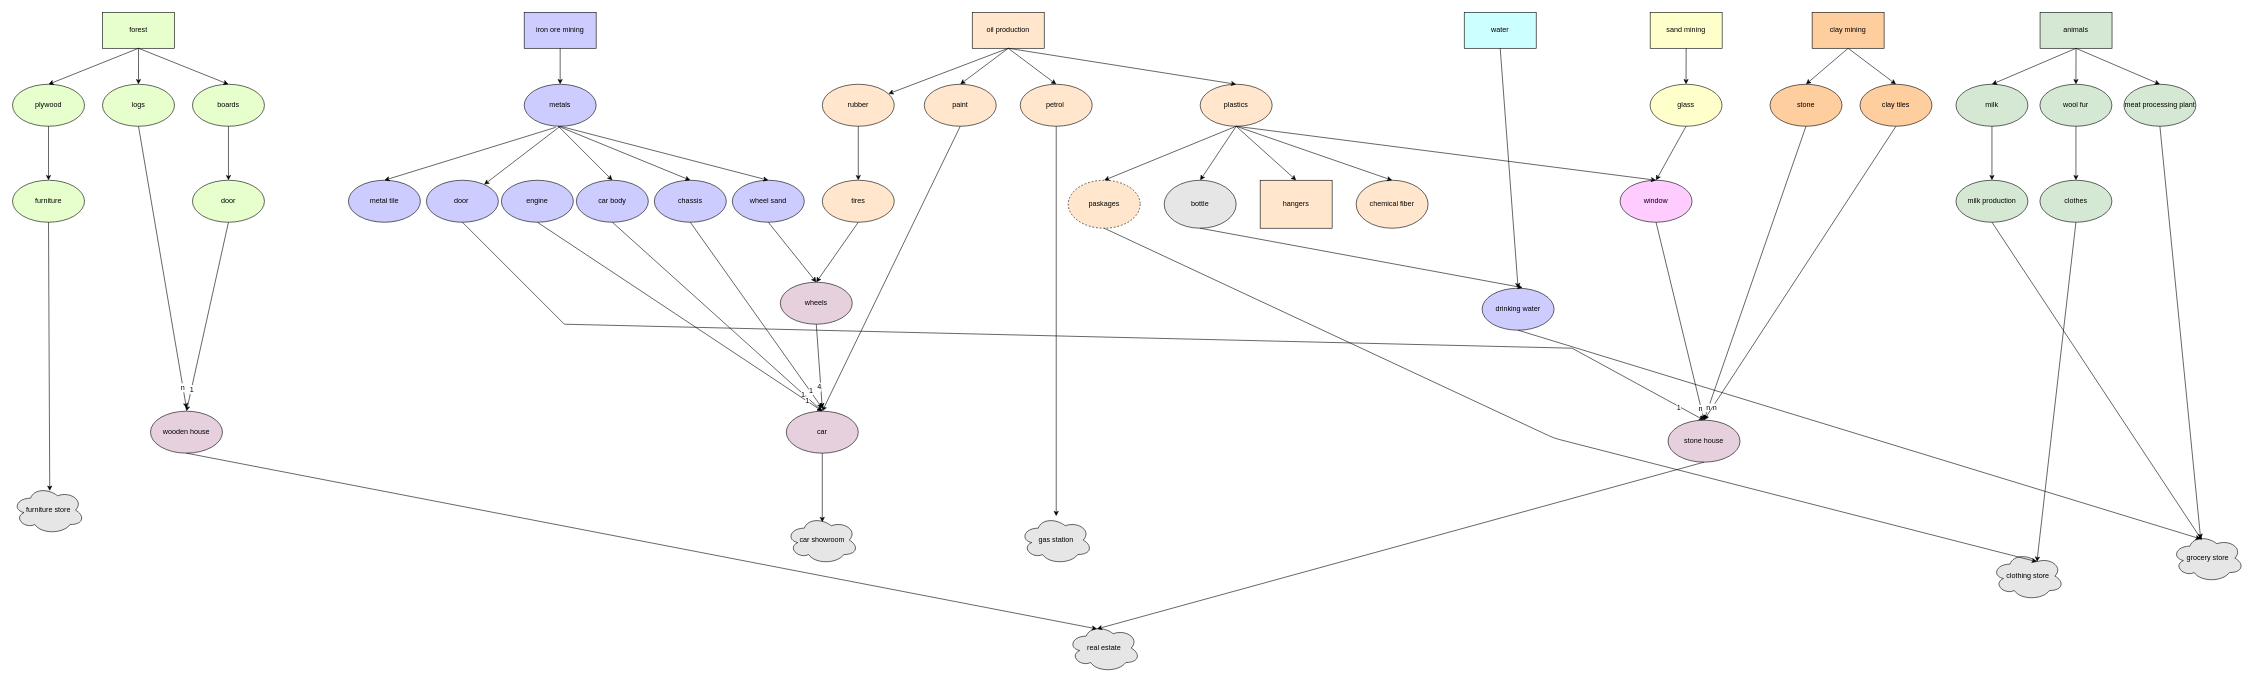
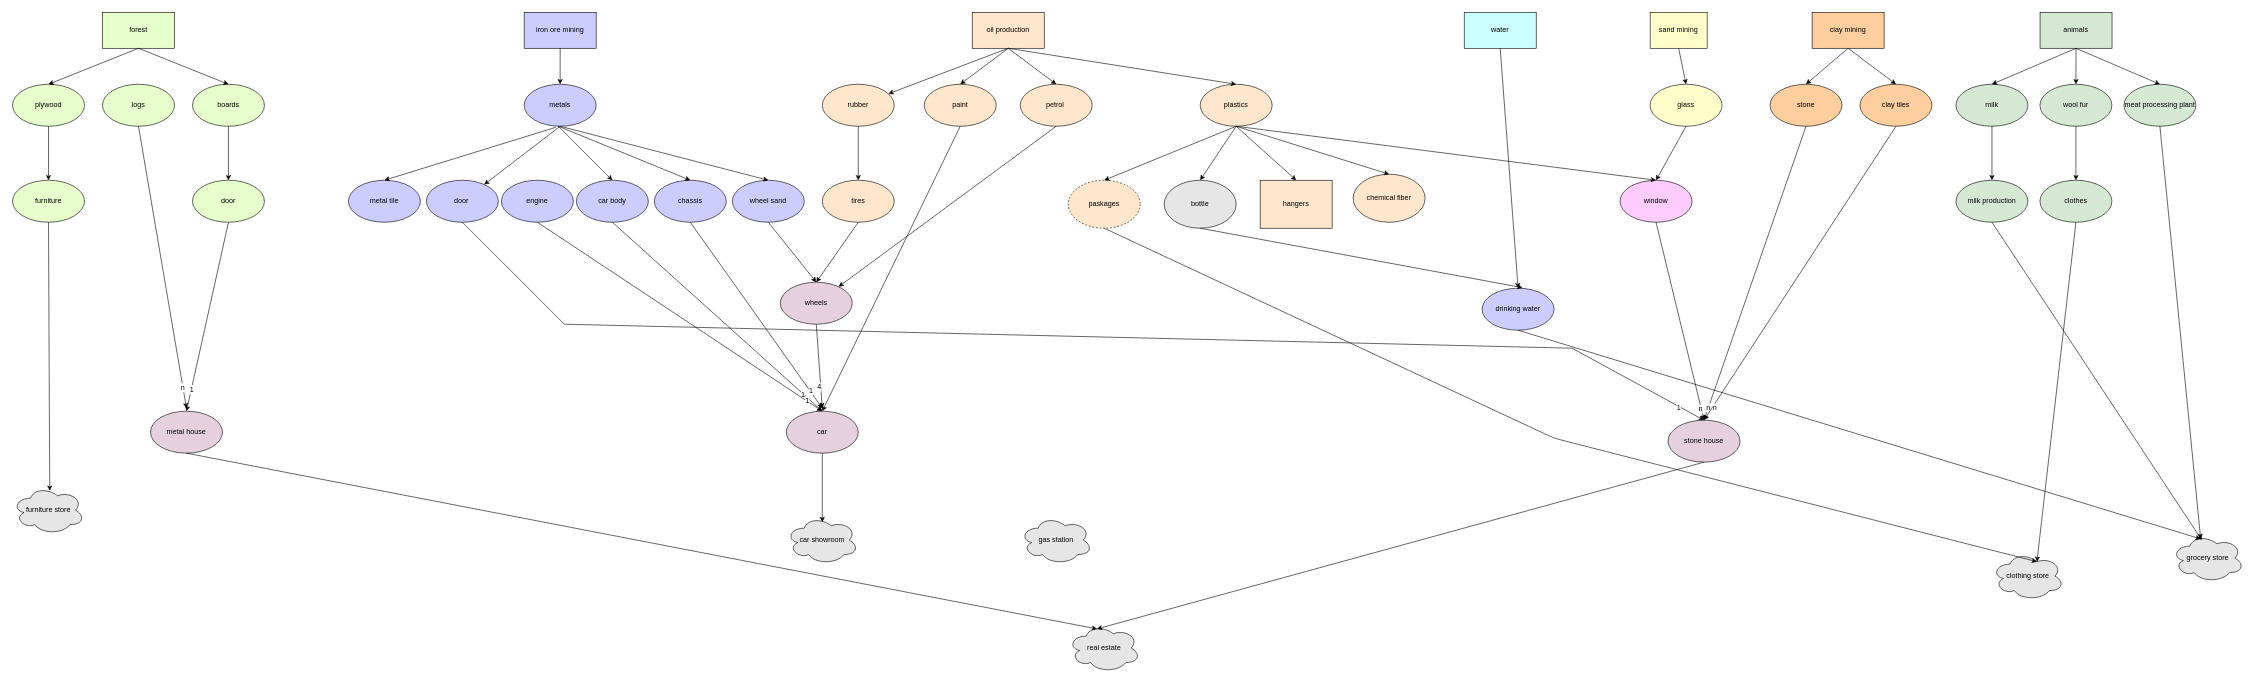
(1686, 30) -> (1679, 30)
(138, 65) -> none
(1056, 127) -> (949, 205)
(1392, 204) -> (1389, 198)
(186, 432) -> (186, 432)
